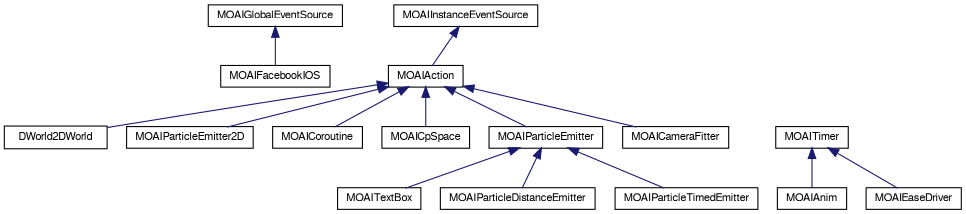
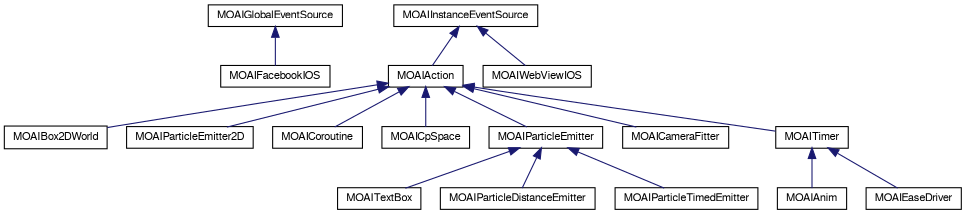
none -> (537, 76)
none -> (625, 110)
(56, 137) -> (56, 137)
